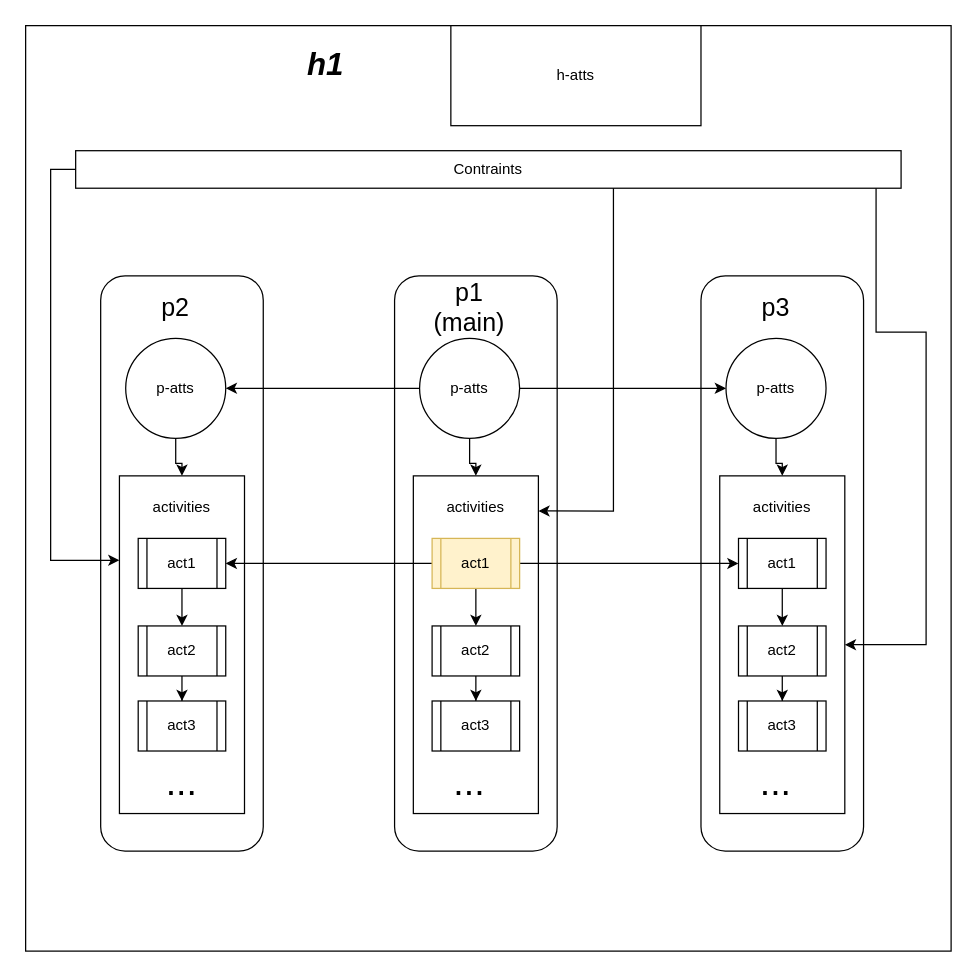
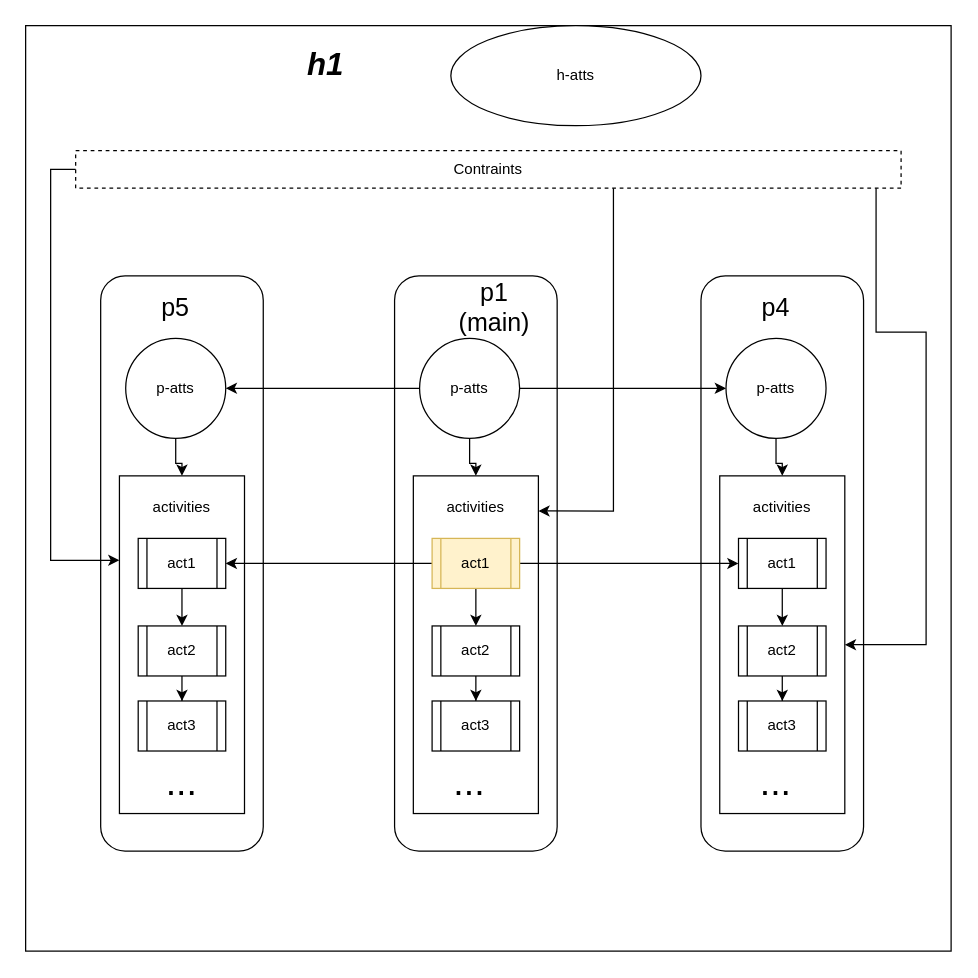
(576, 76) -> (576, 76)
(488, 169) -> (488, 169)
(176, 307) -> (176, 307)
(469, 307) -> (494, 307)
(776, 307) -> (776, 307)
